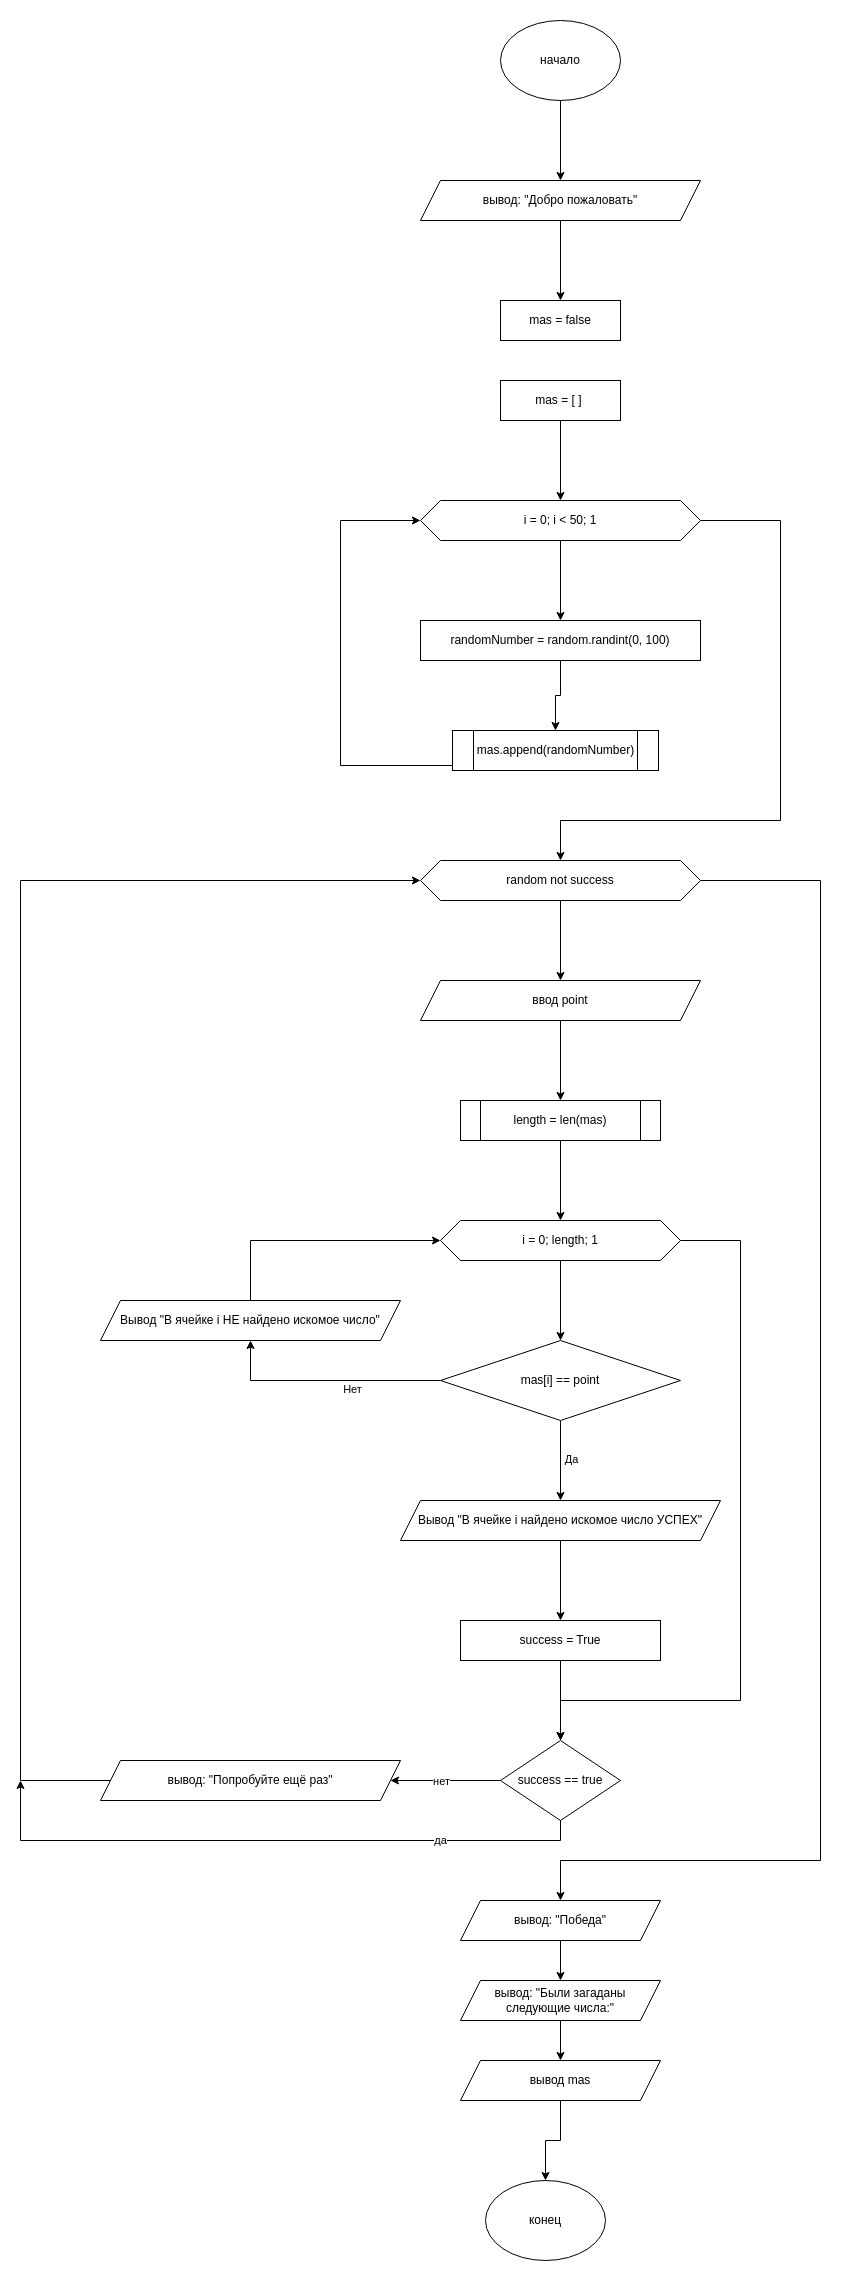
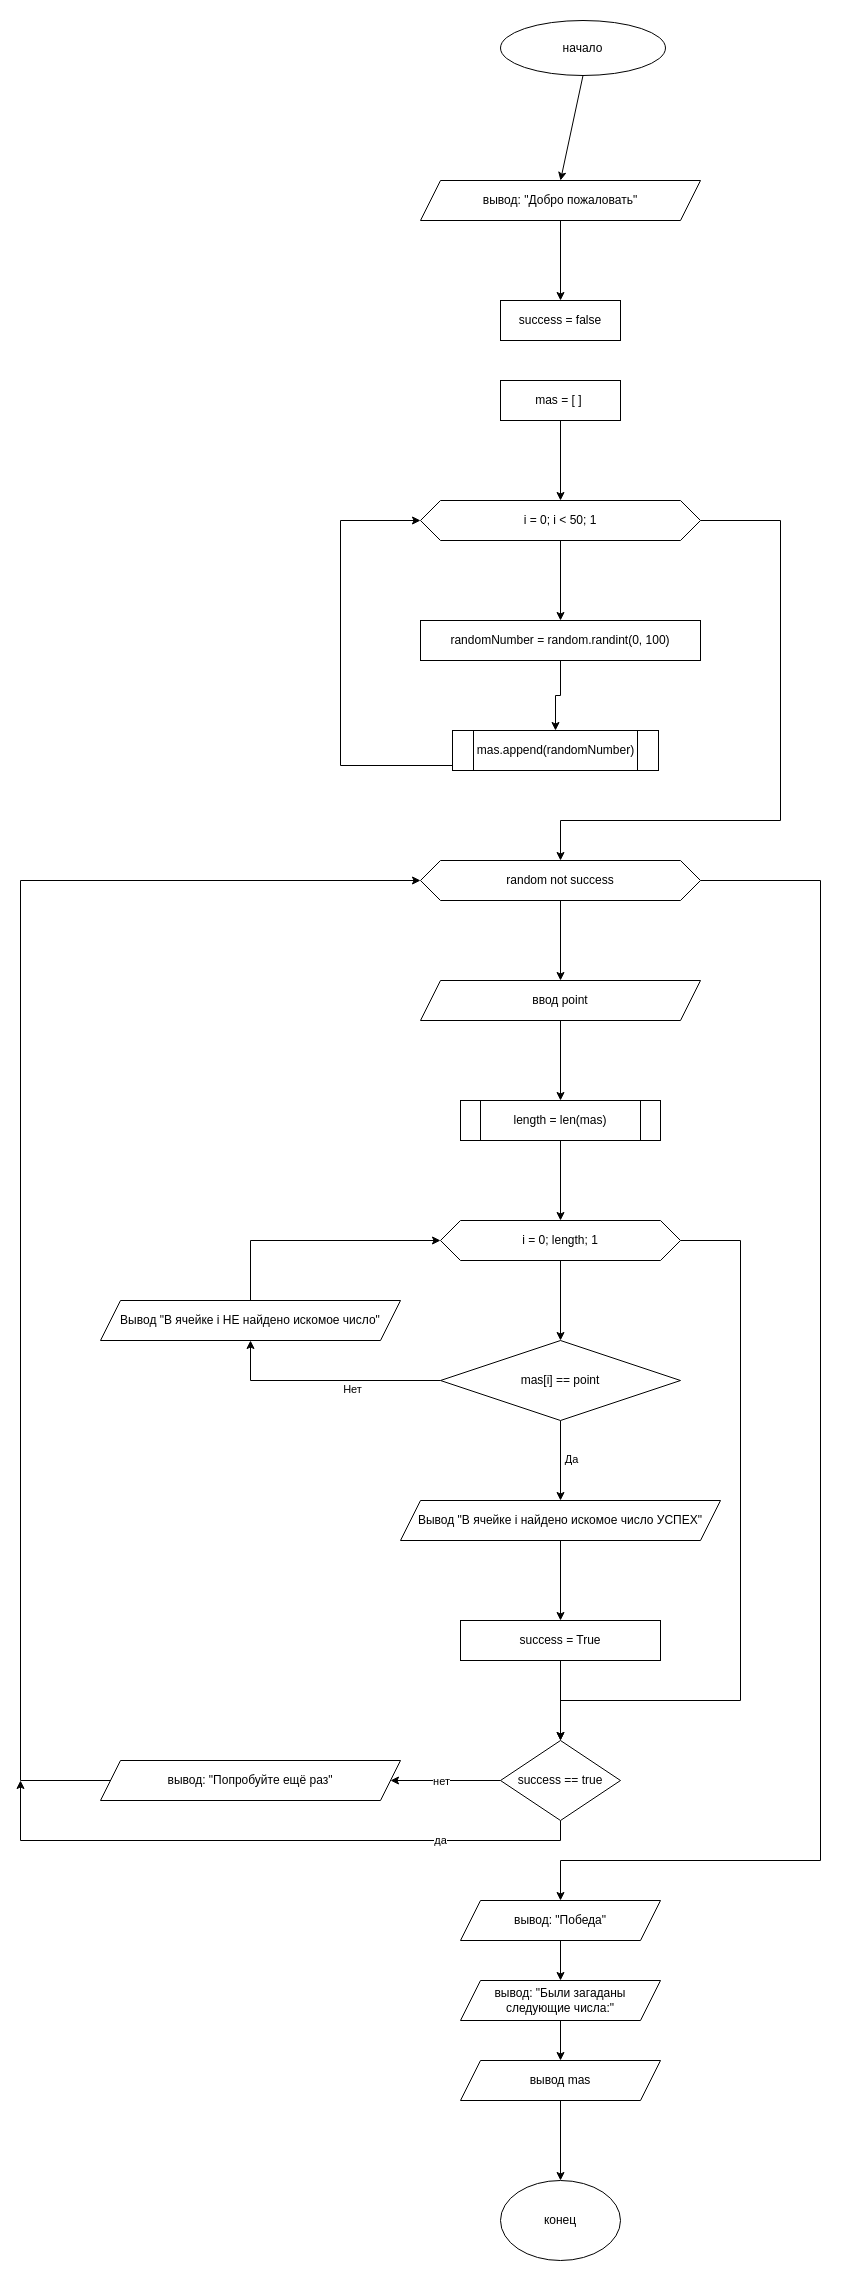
(561, 61) -> (583, 48)
(561, 321) -> (561, 321)
(546, 2221) -> (561, 2221)
